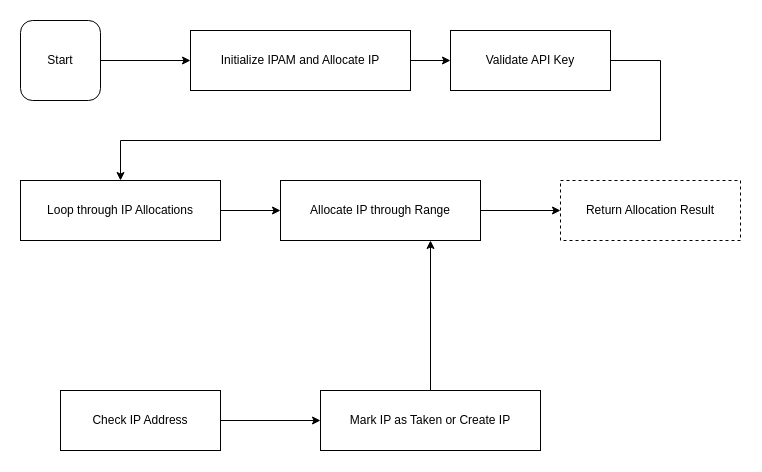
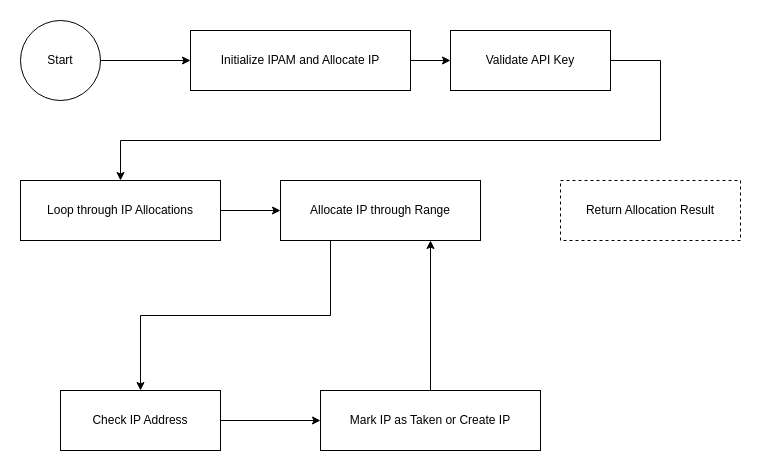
(61, 61) -> (61, 61)
(517, 211) -> none
none -> (240, 316)
